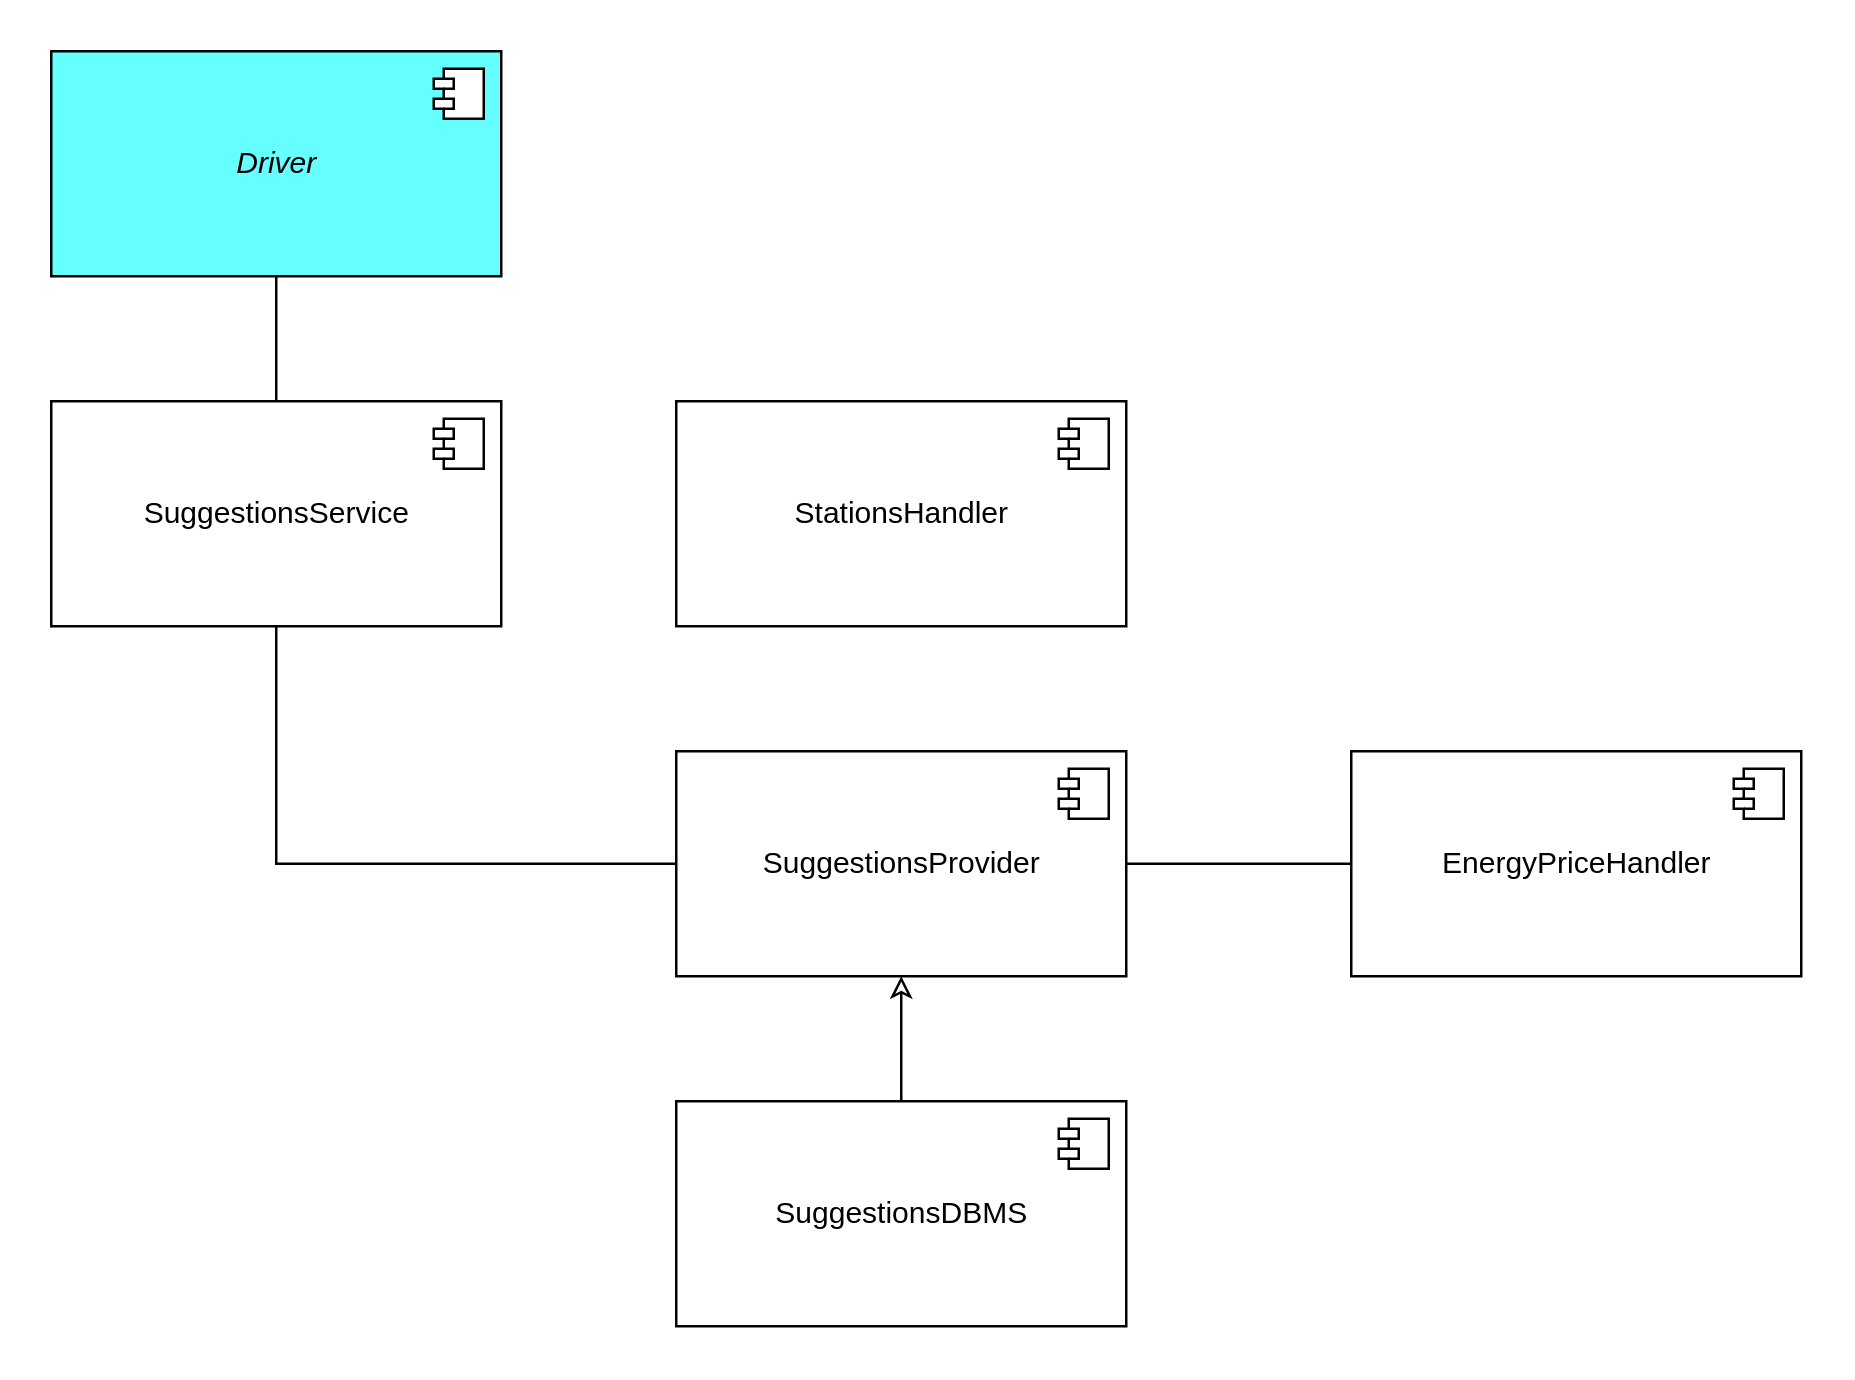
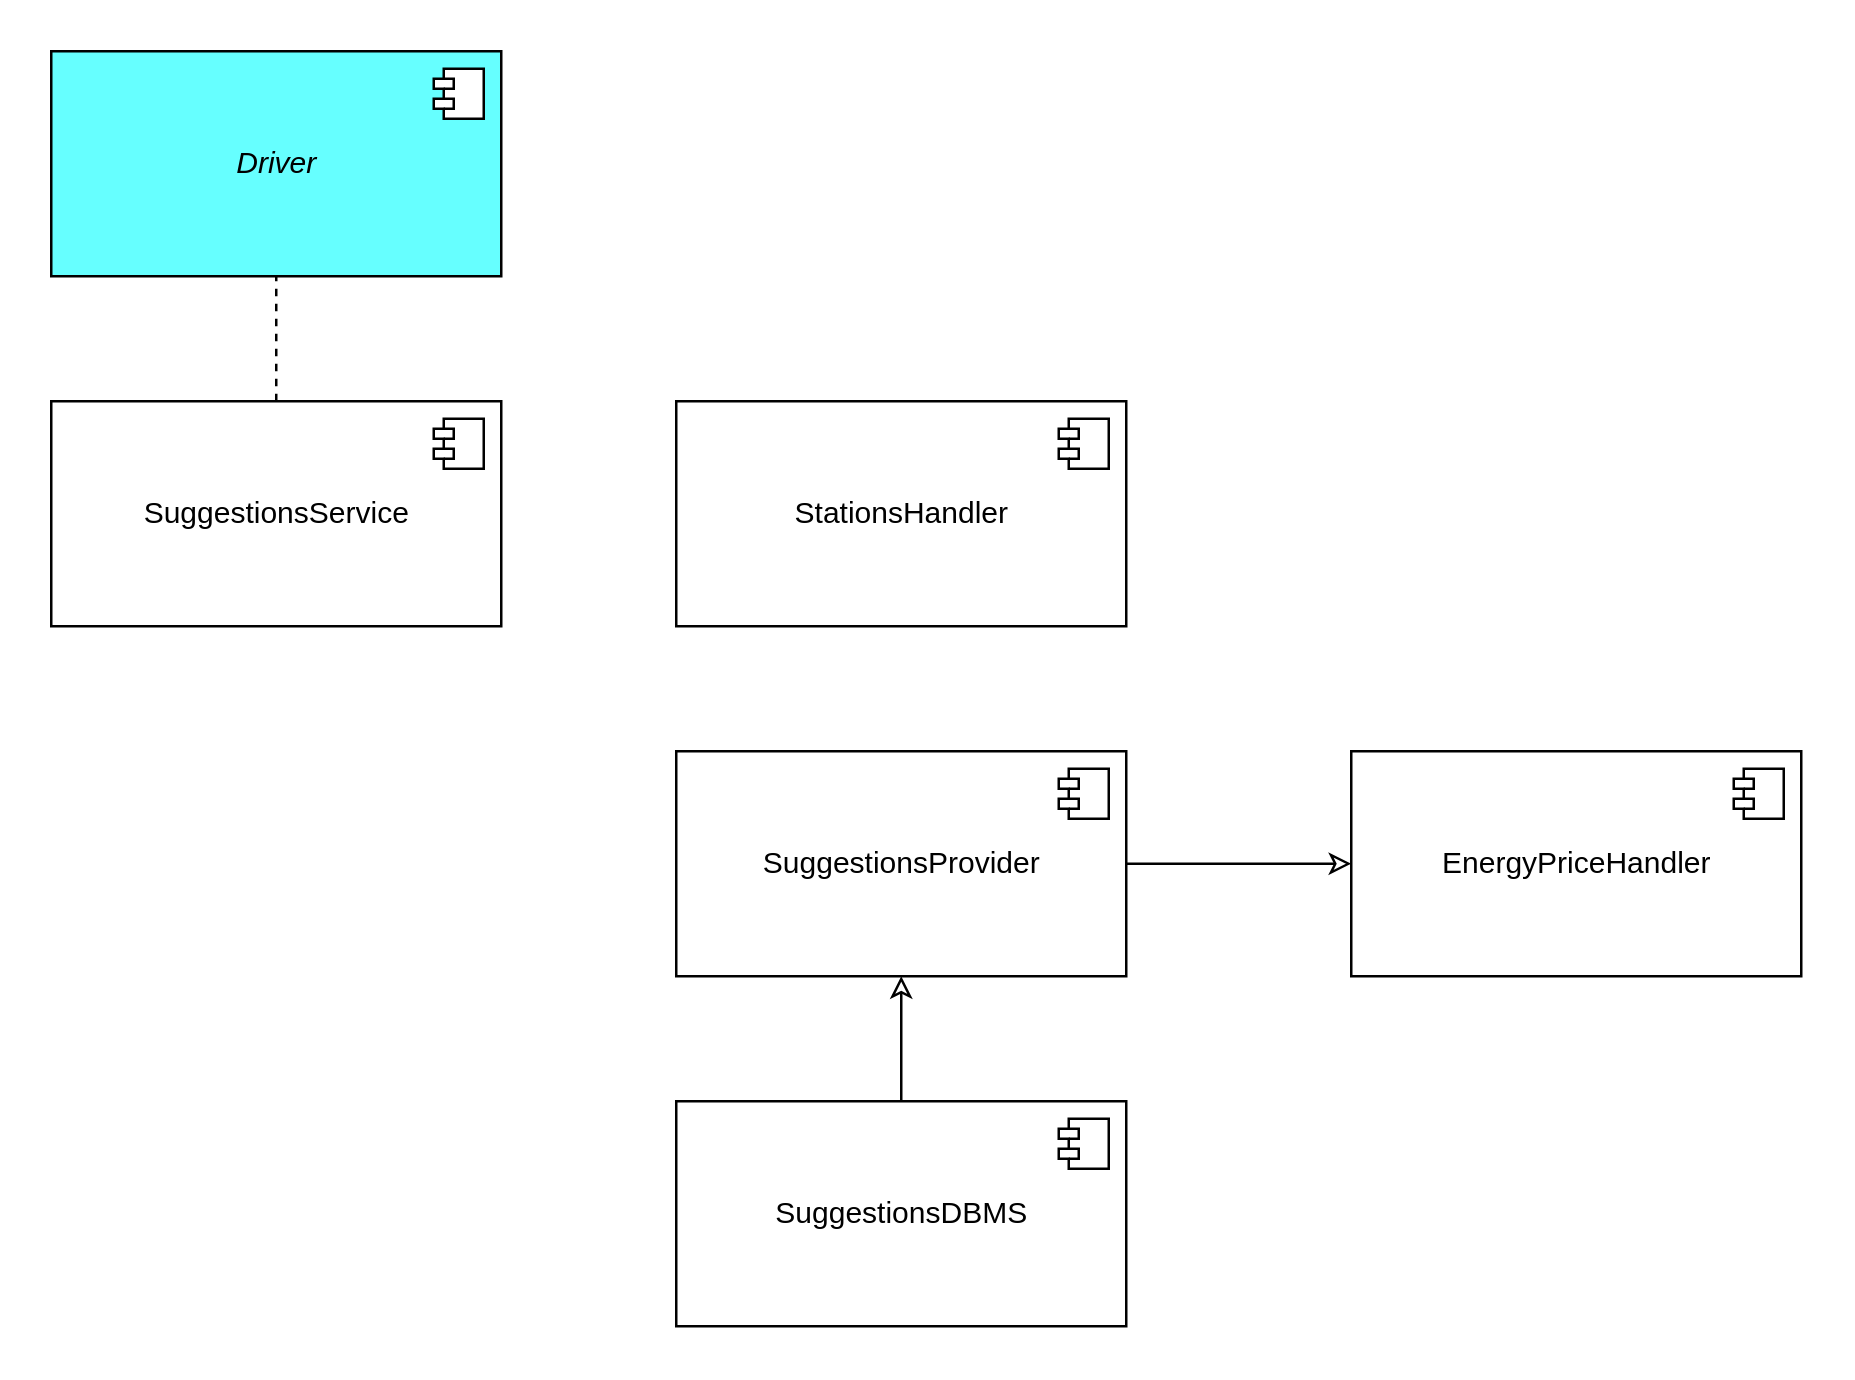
(276, 339) -> (276, 339)
(358, 864) -> none
(1340, 864) -> (1333, 864)
